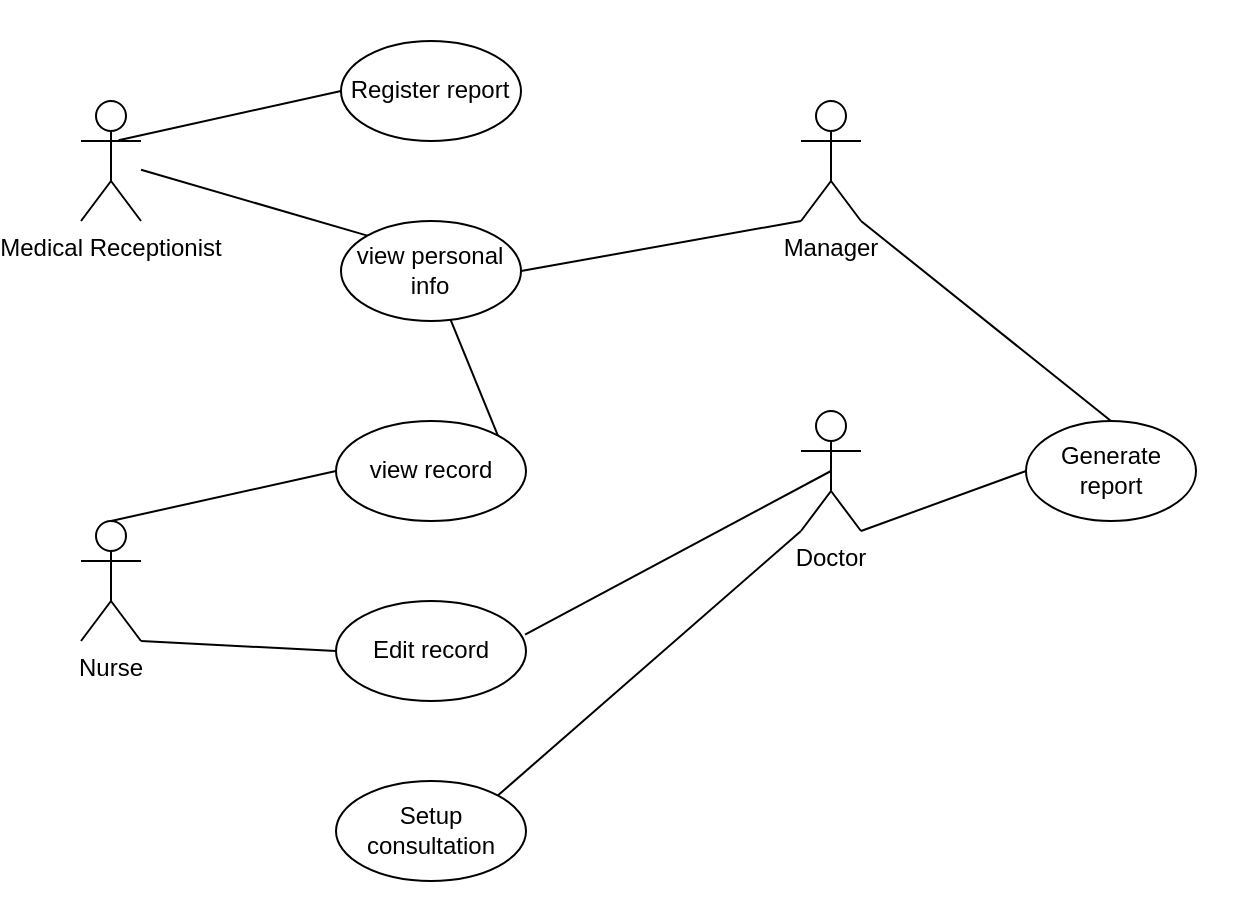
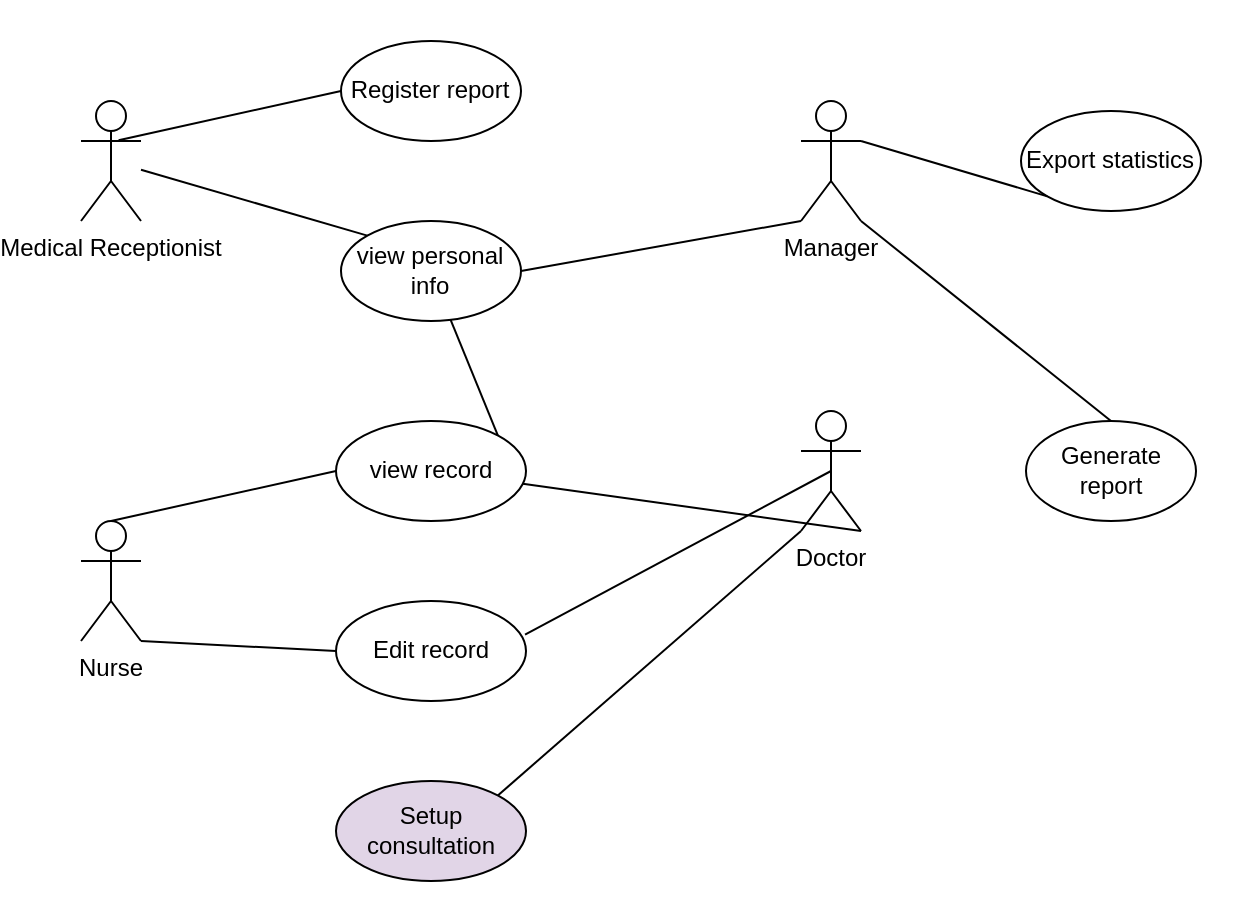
none -> (1111, 161)
none -> (955, 169)
(945, 500) -> (633, 499)
(431, 831) -> (431, 831)
